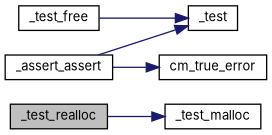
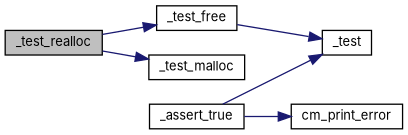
none -> (123, 31)
(59, 67) -> (197, 116)
(213, 67) -> (347, 116)
